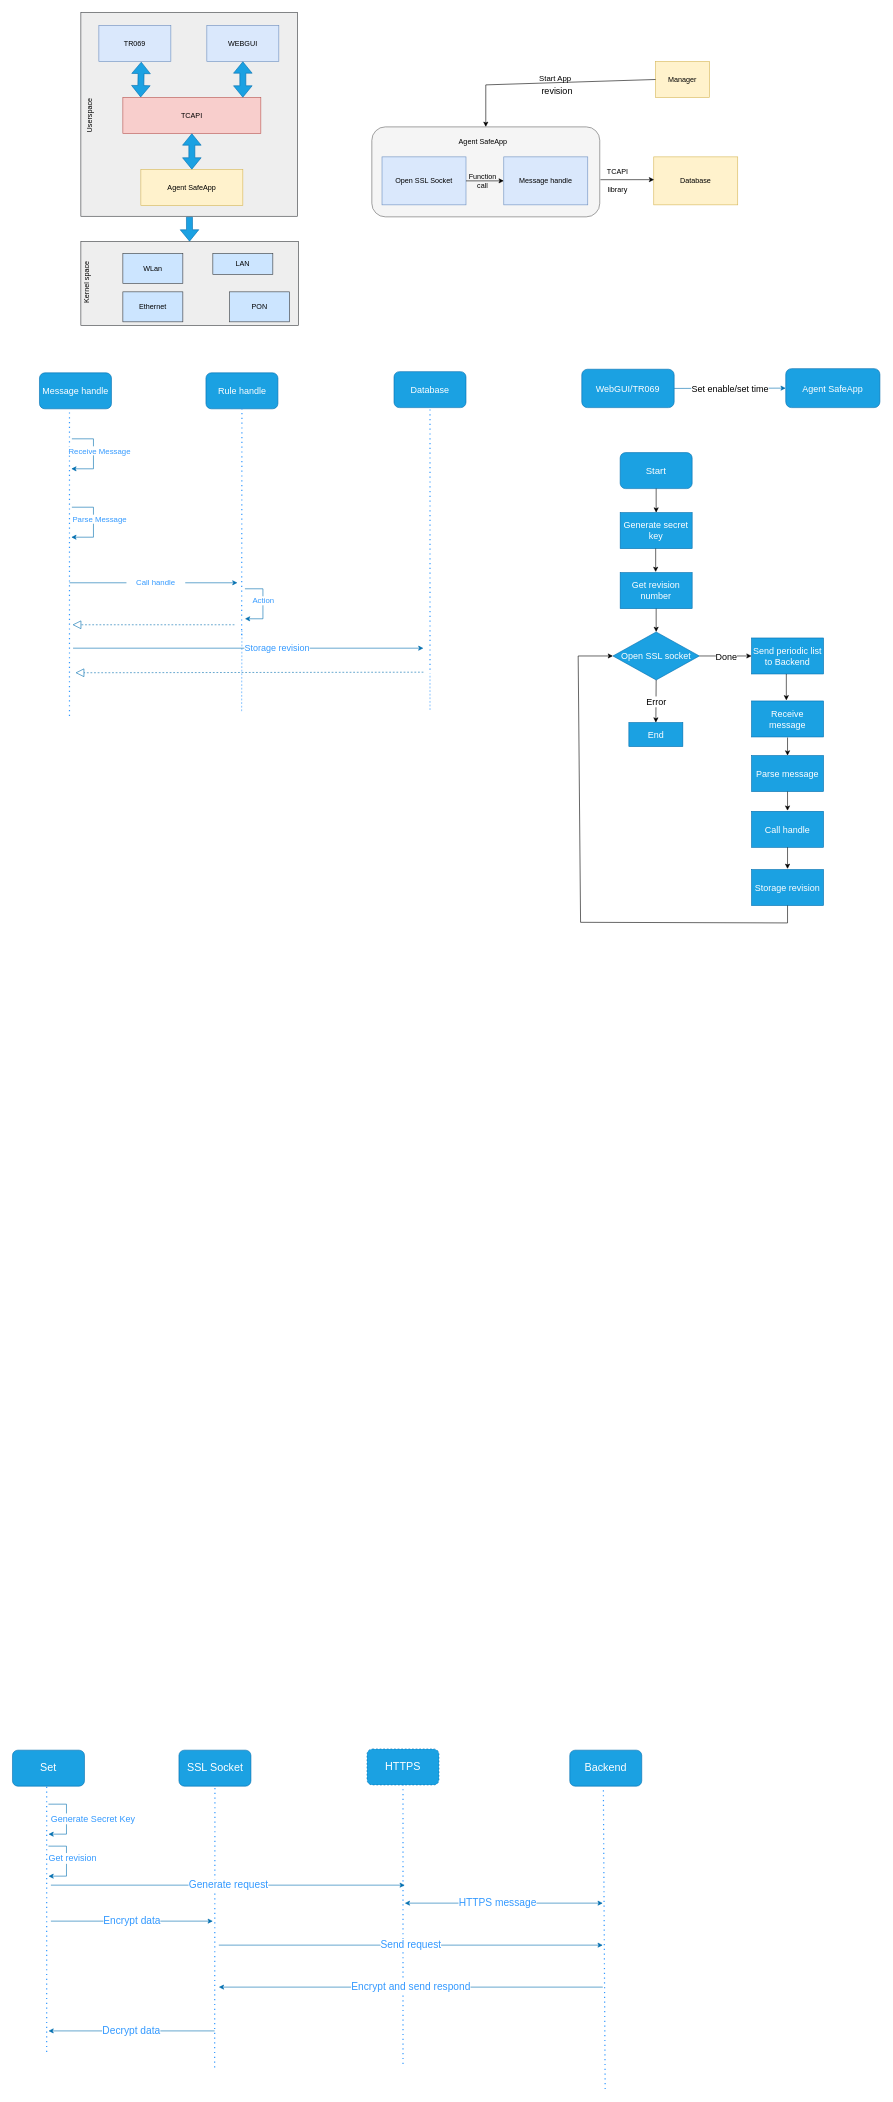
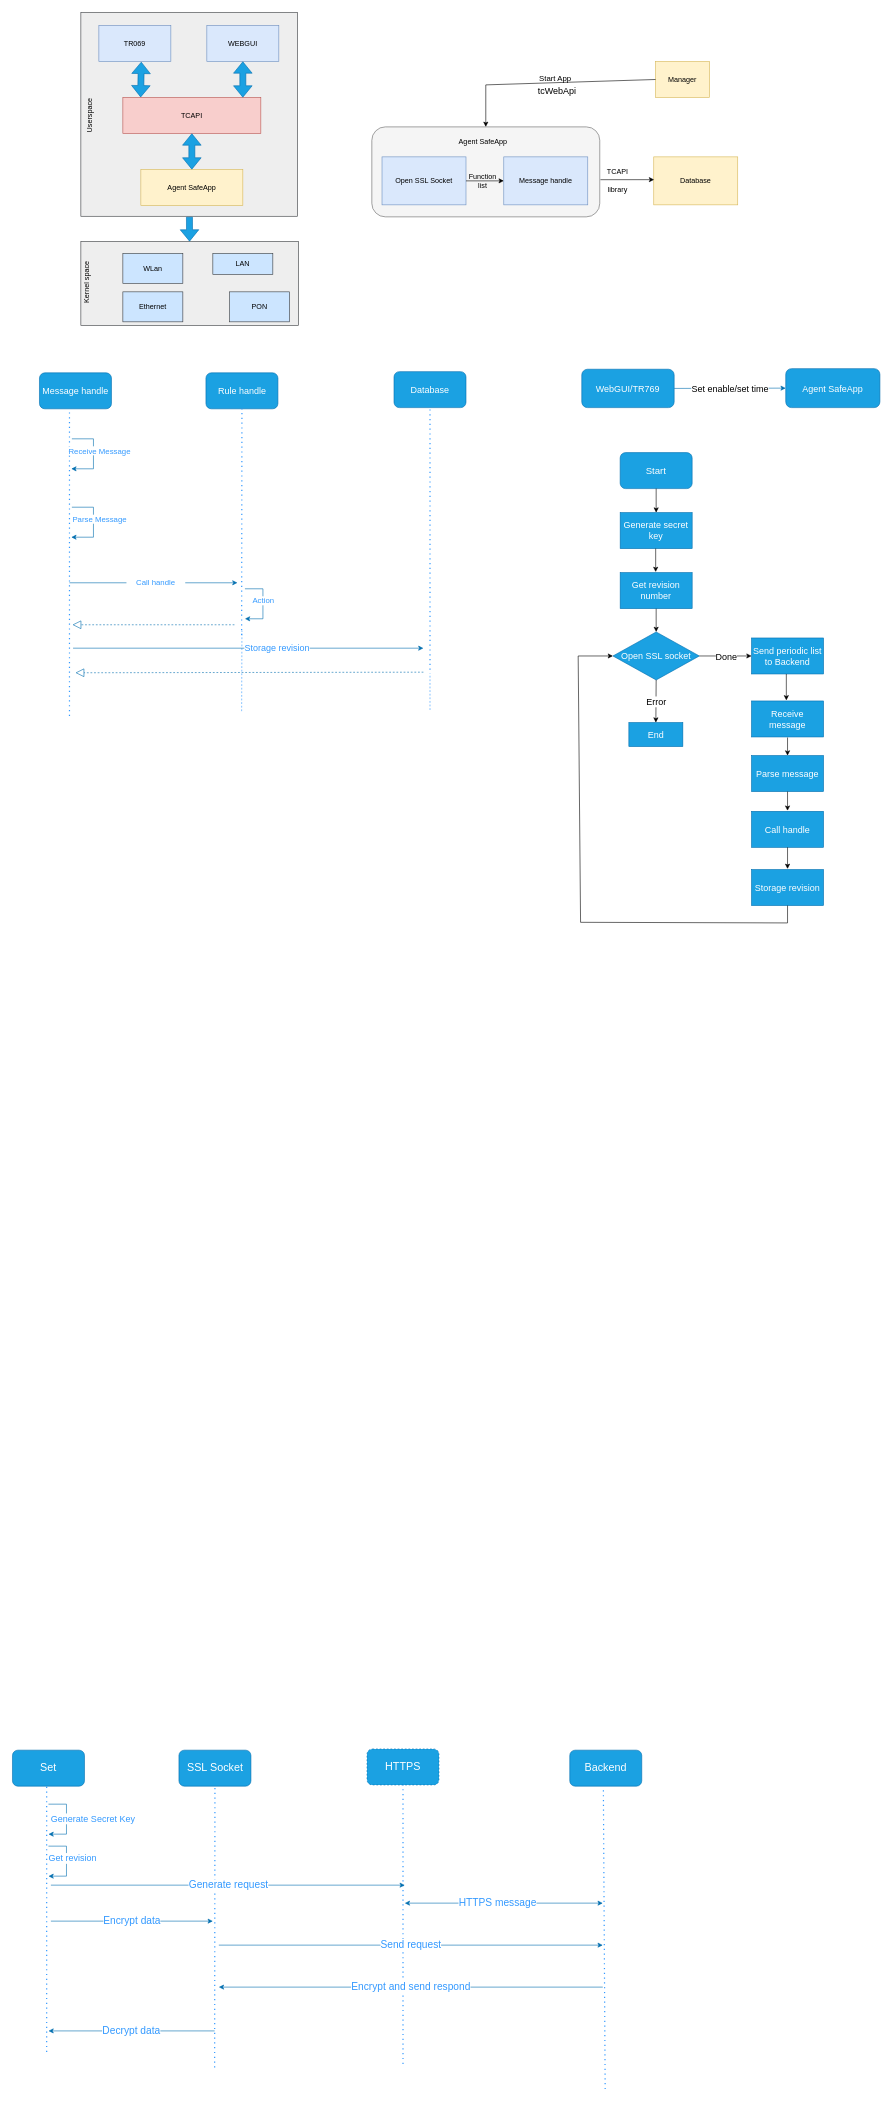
(557, 90) -> (557, 90)
(483, 181) -> (483, 181)
(628, 389) -> (628, 389)
